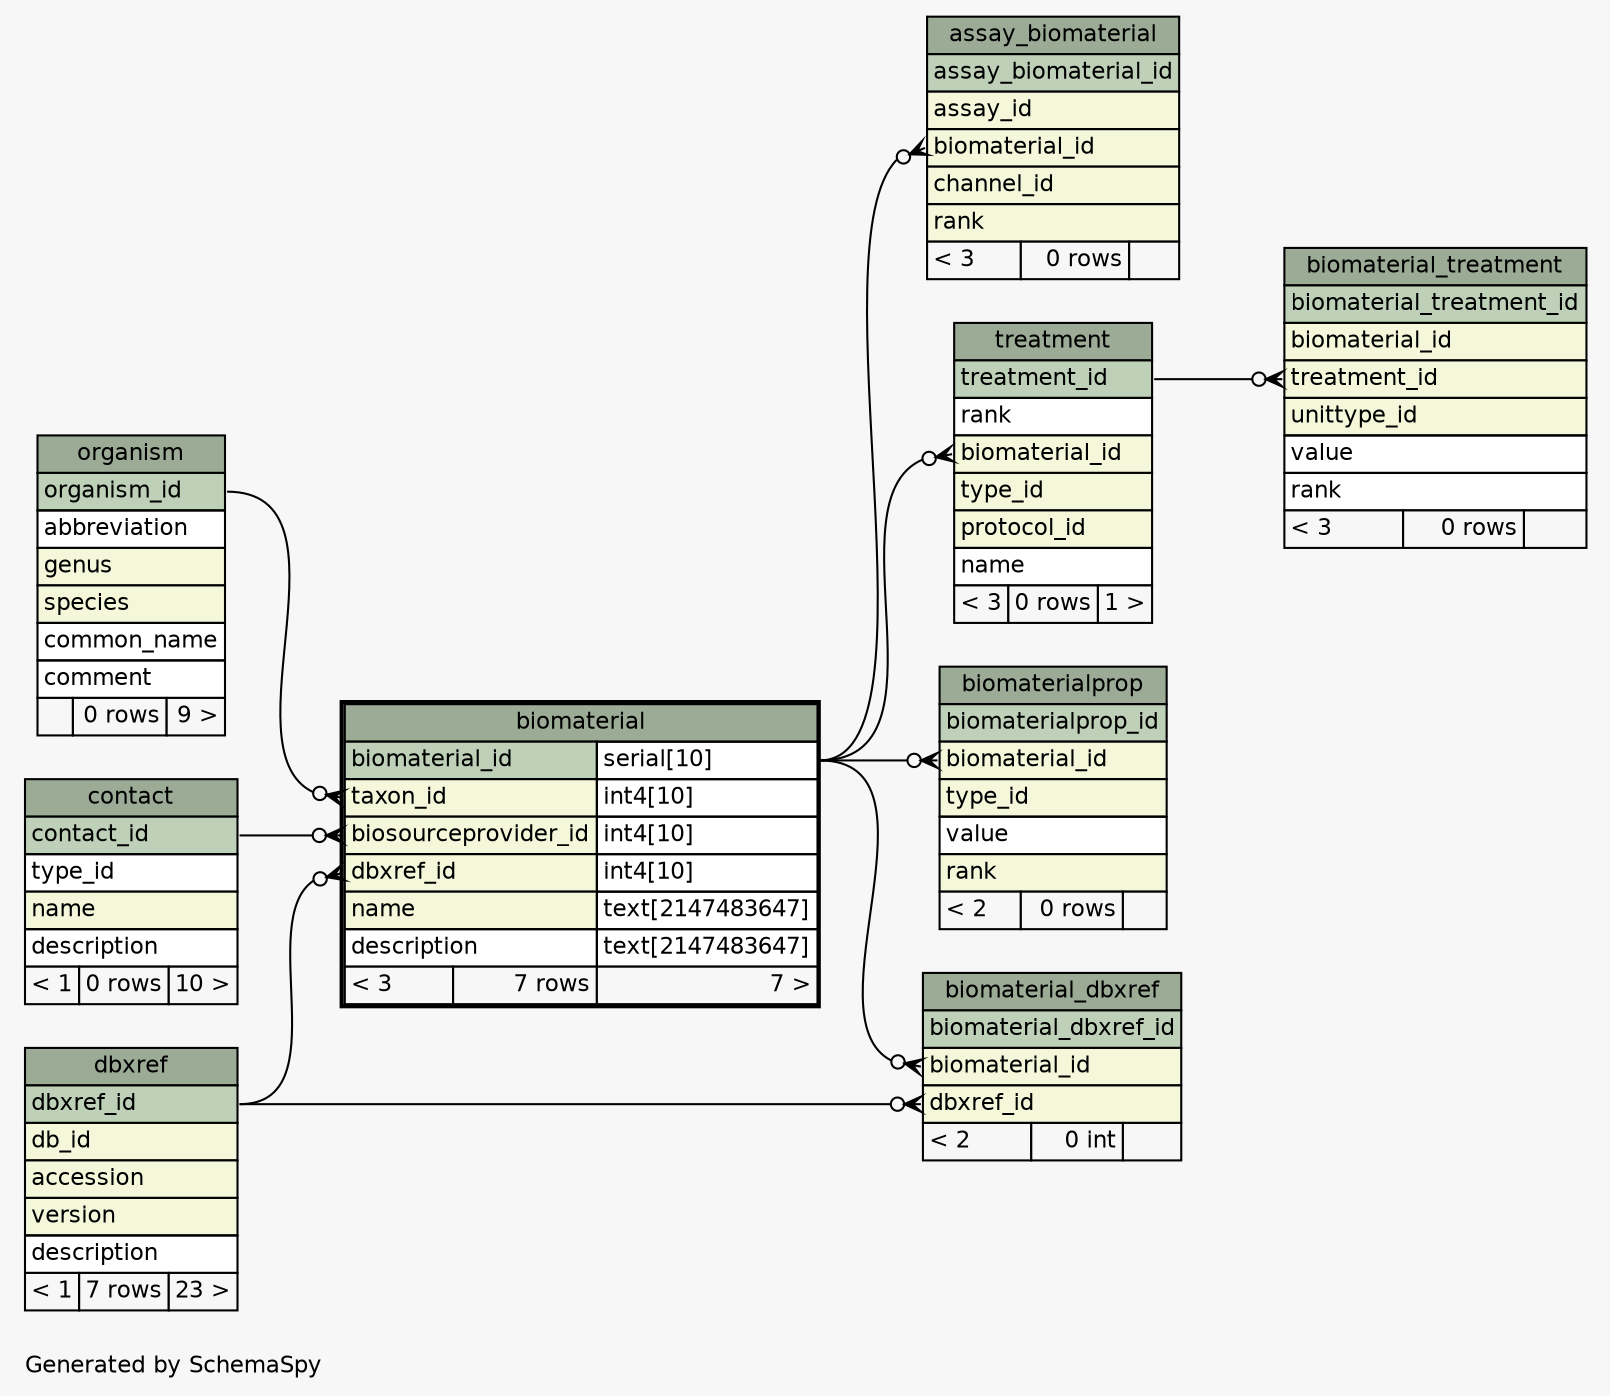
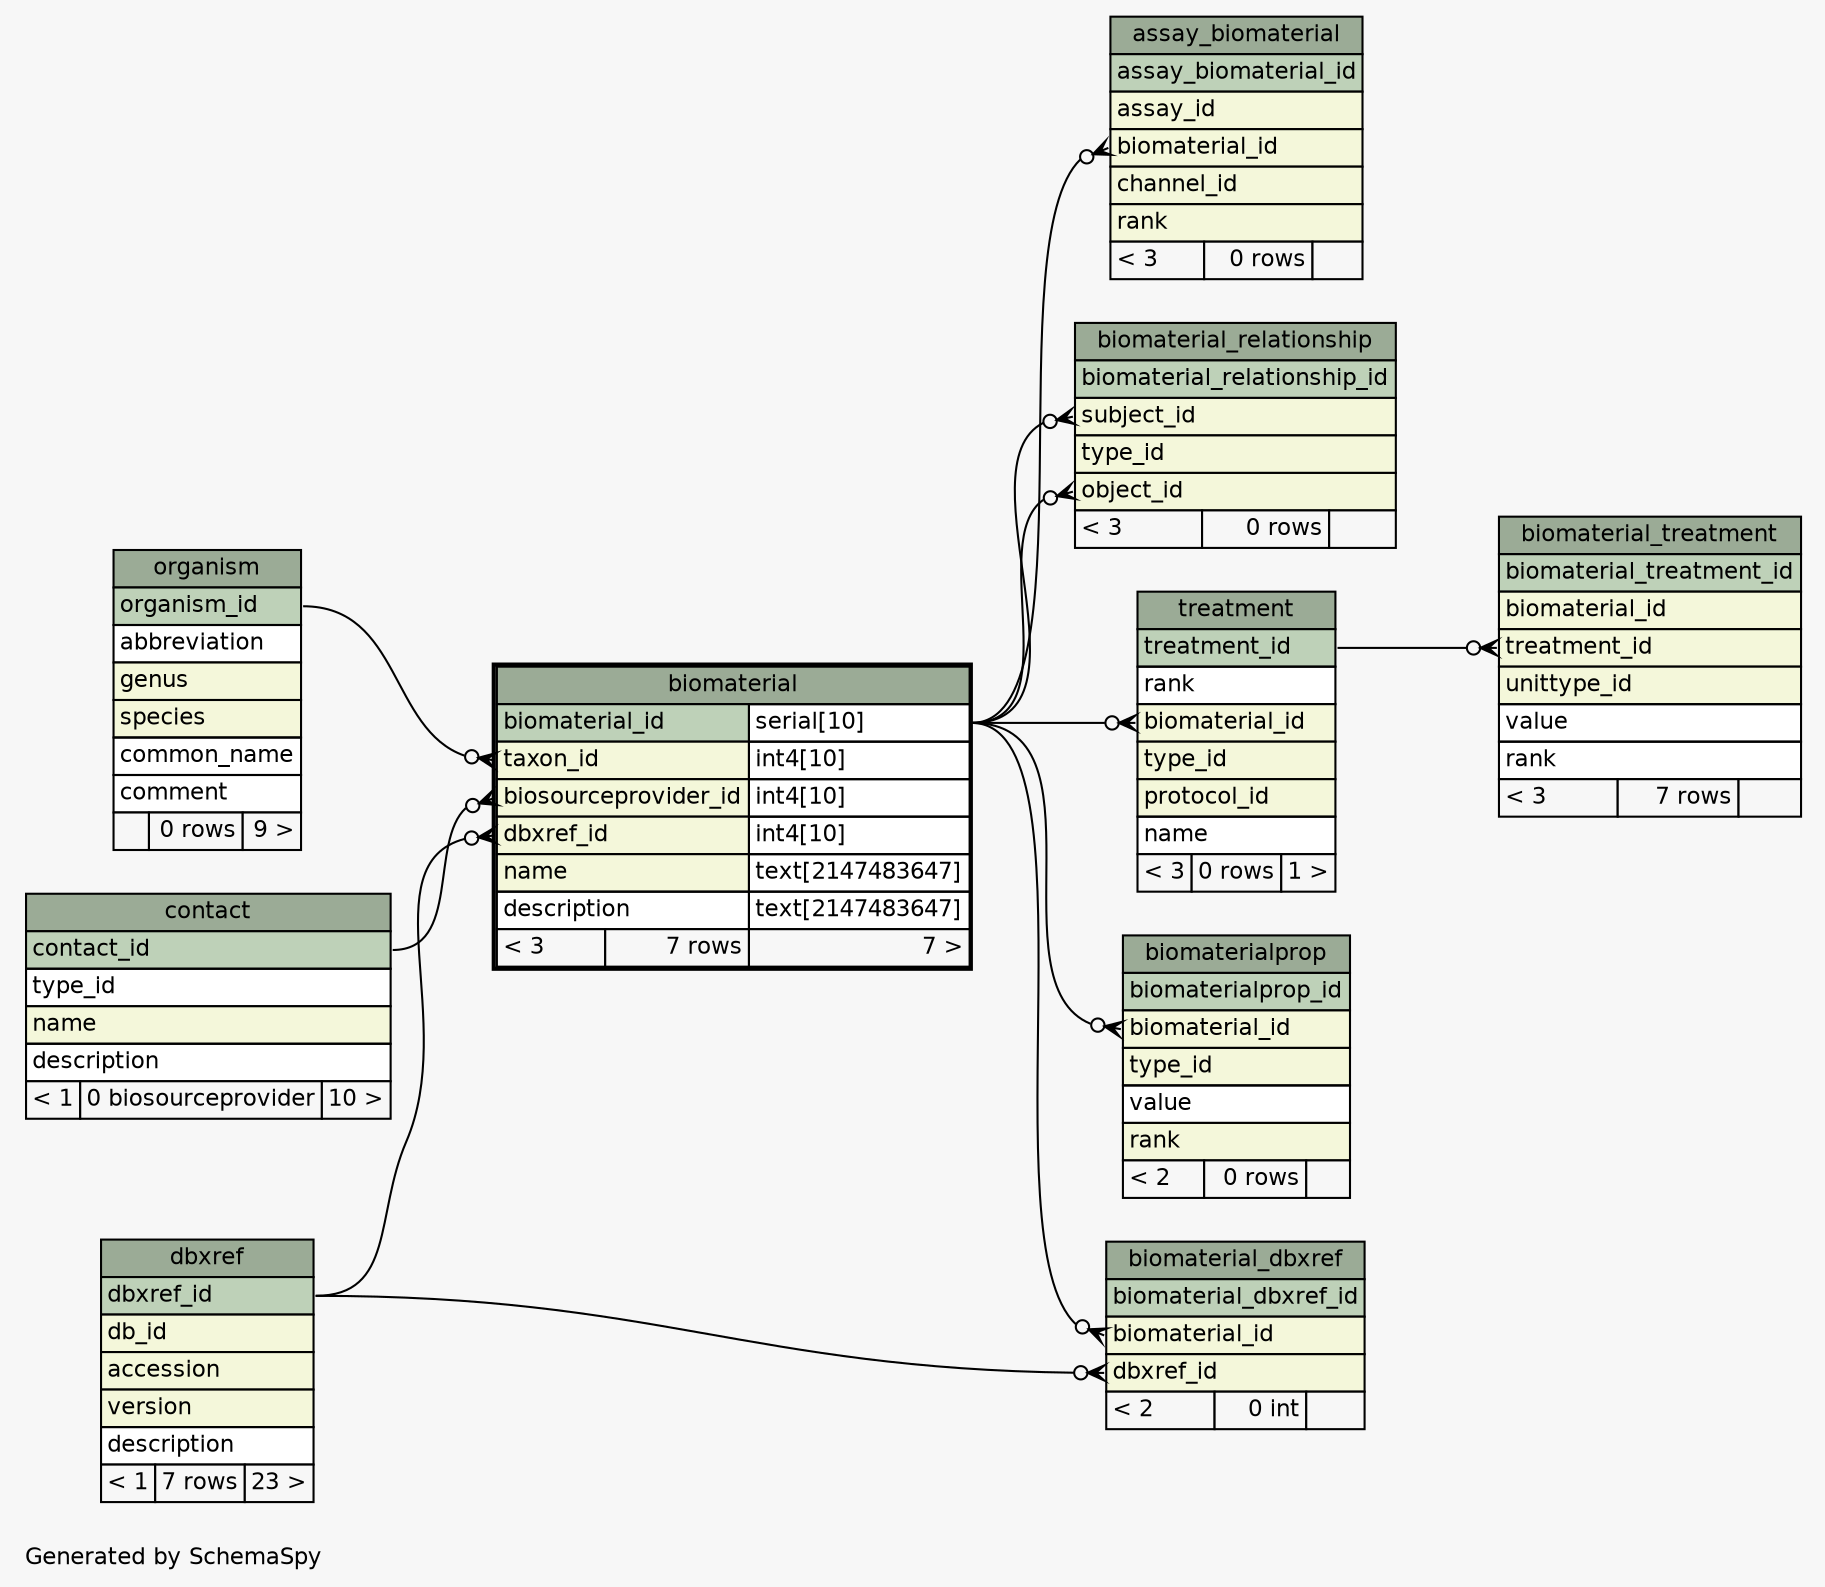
none -> (1235, 435)
(1479, 528) -> (1694, 797)
(124, 984) -> (201, 1099)
